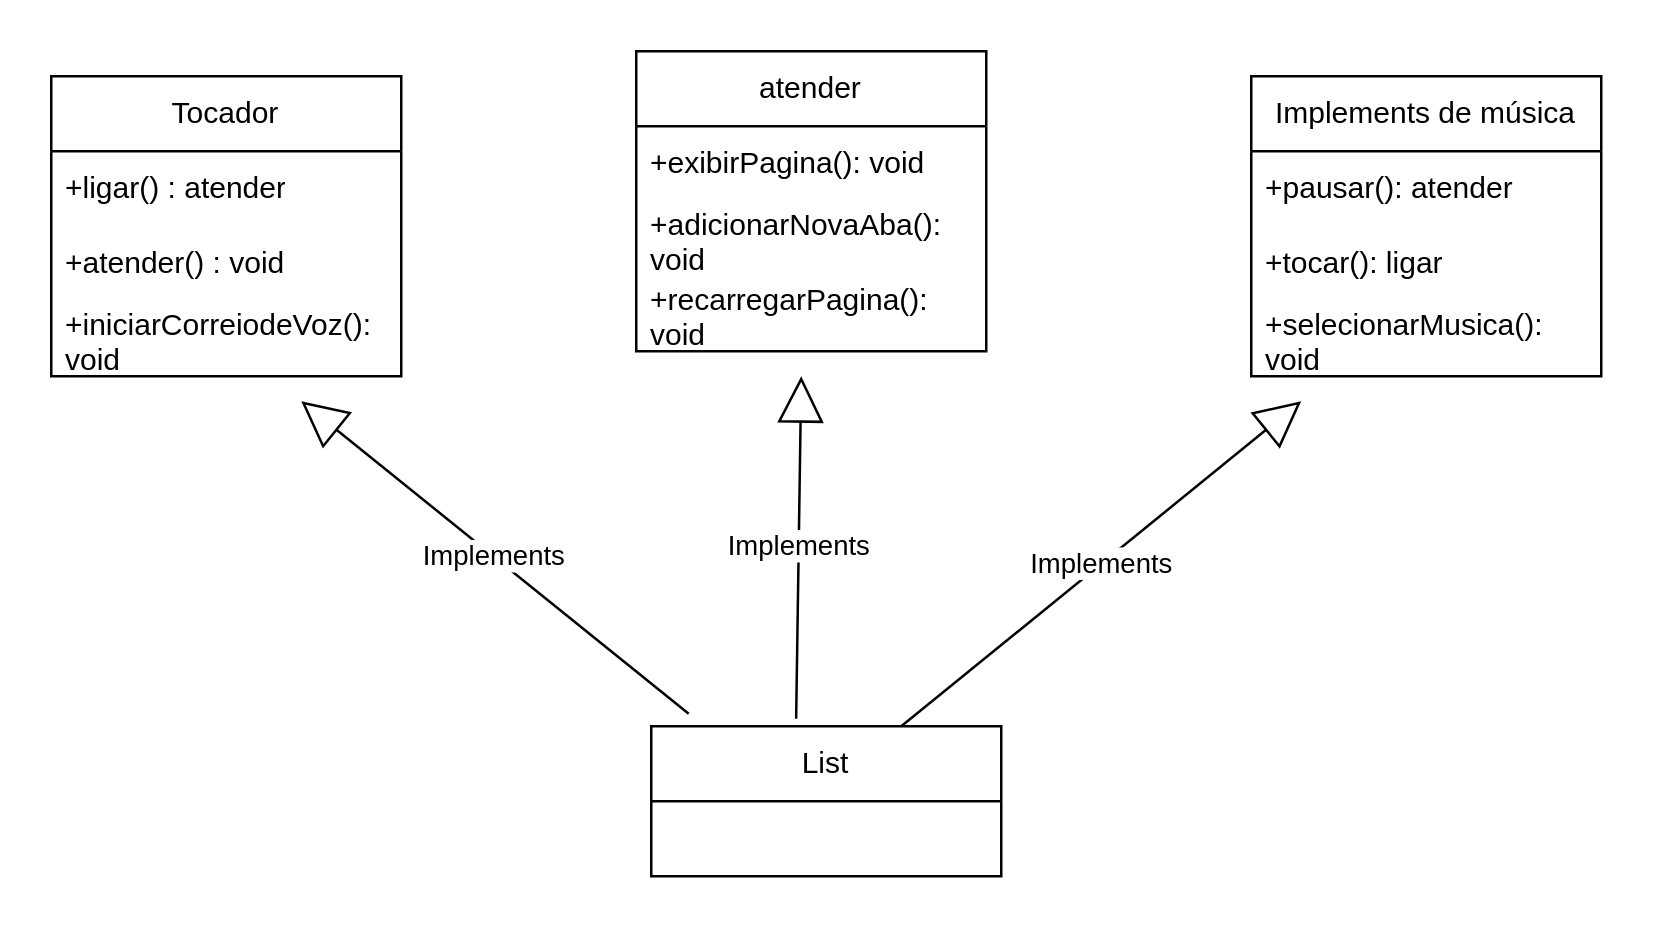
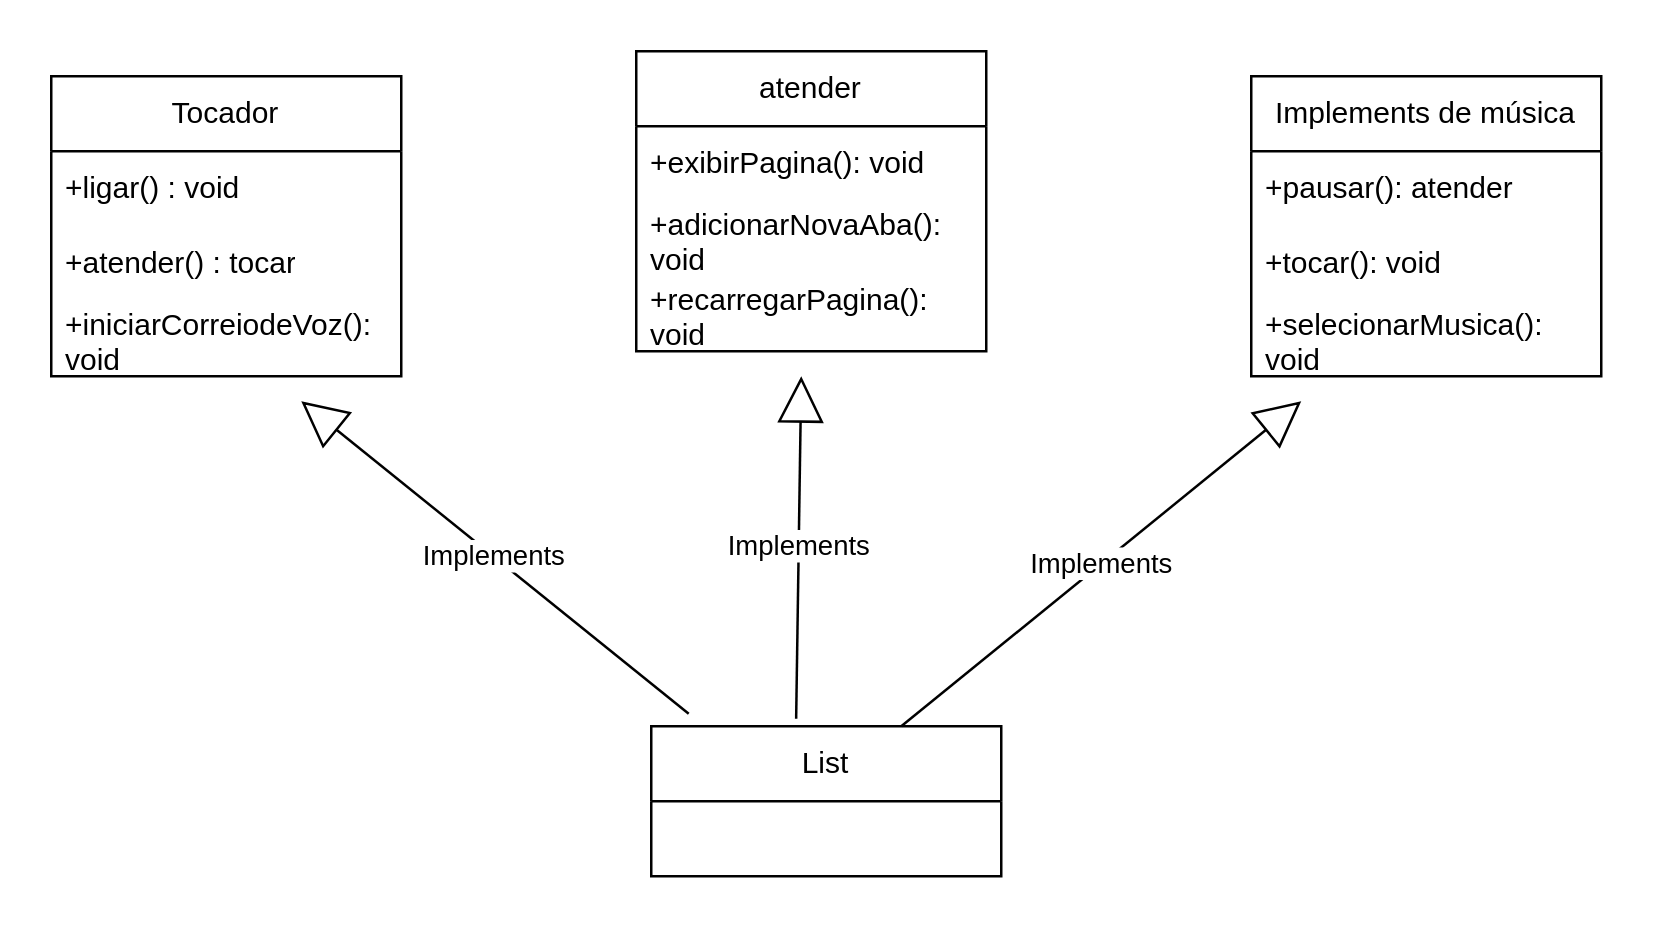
(198, 189) -> (169, 189)
(193, 264) -> (206, 264)
(1377, 264) -> (1372, 264)
